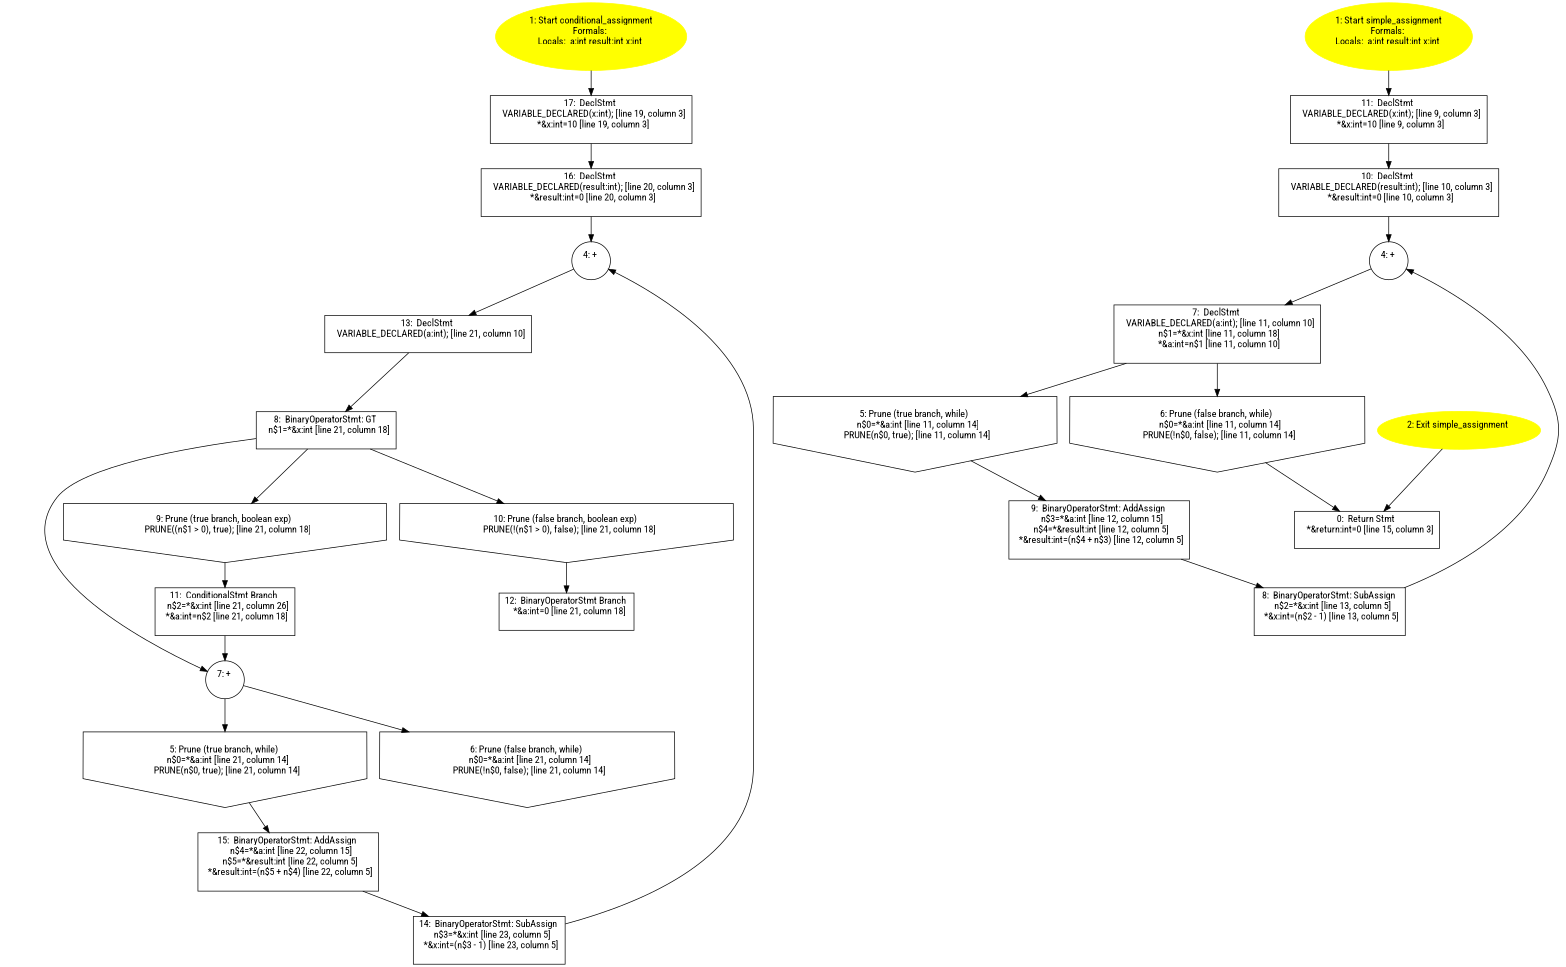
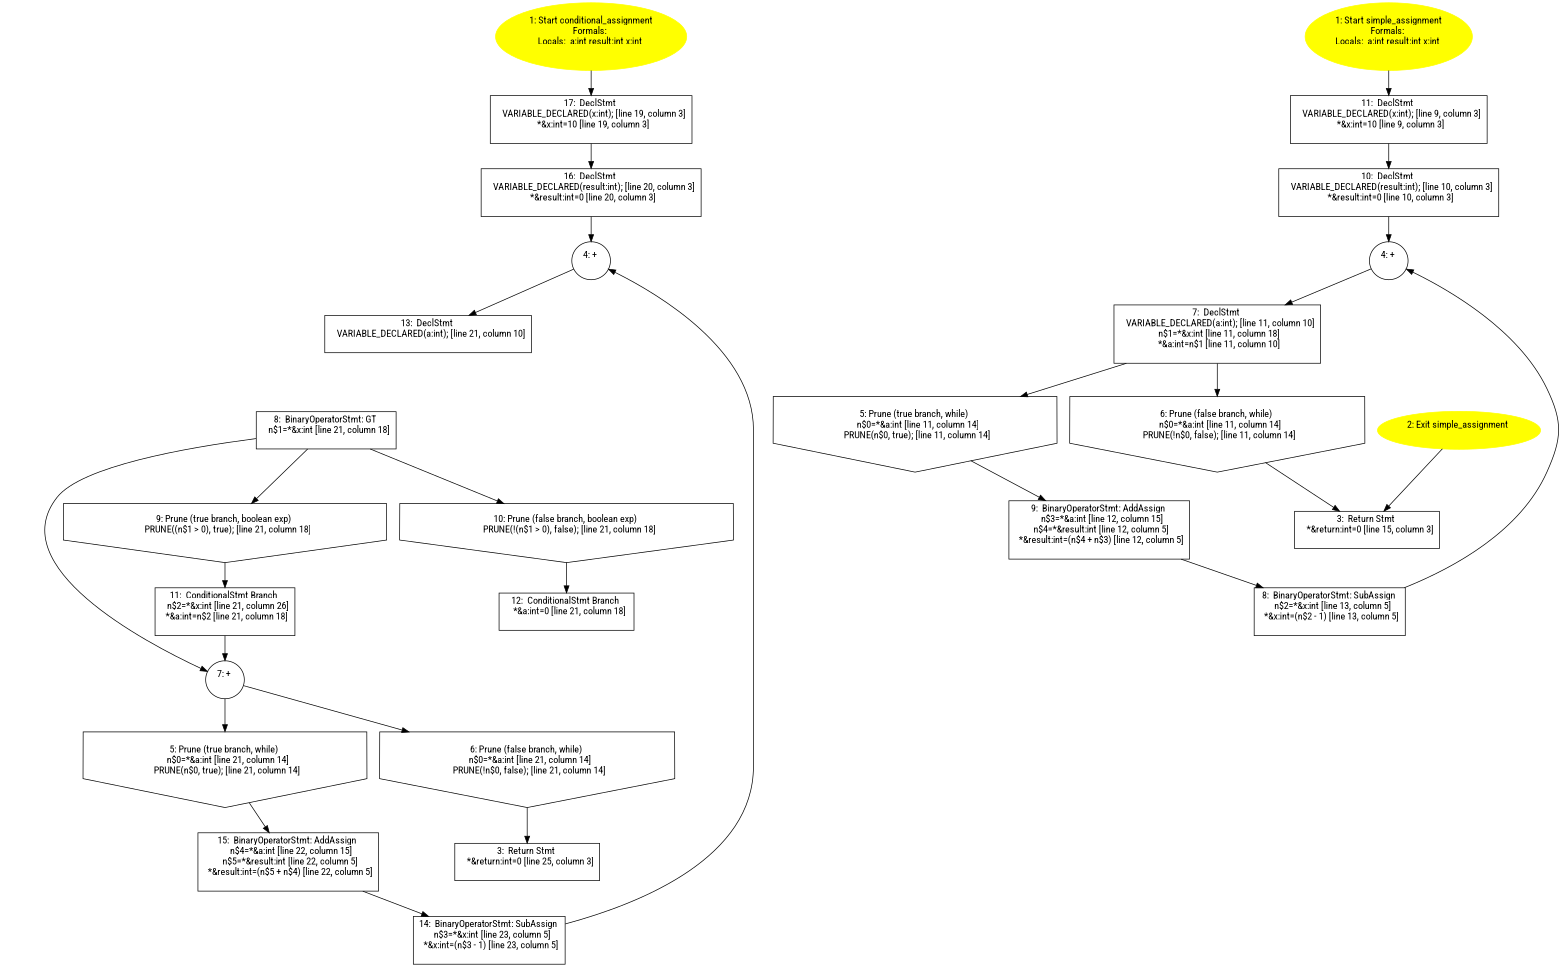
(380, 380) -> none
(1367, 530) -> (1367, 530)
(567, 612) -> (567, 612)
none -> (527, 862)
